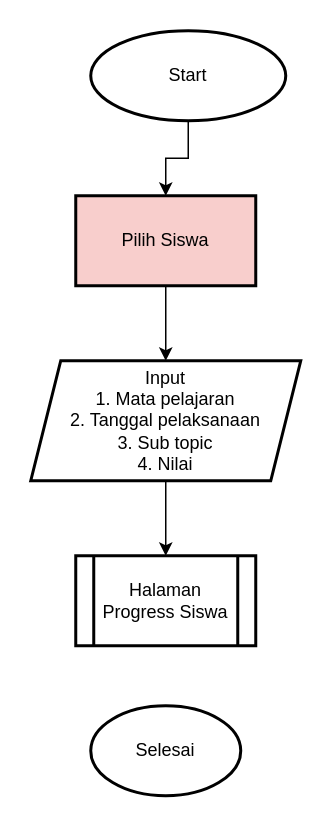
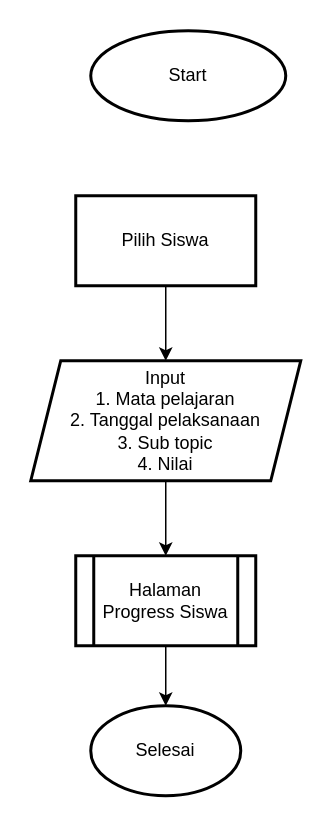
(182, 158) -> none
(166, 241) -> (166, 241)
none -> (166, 671)
